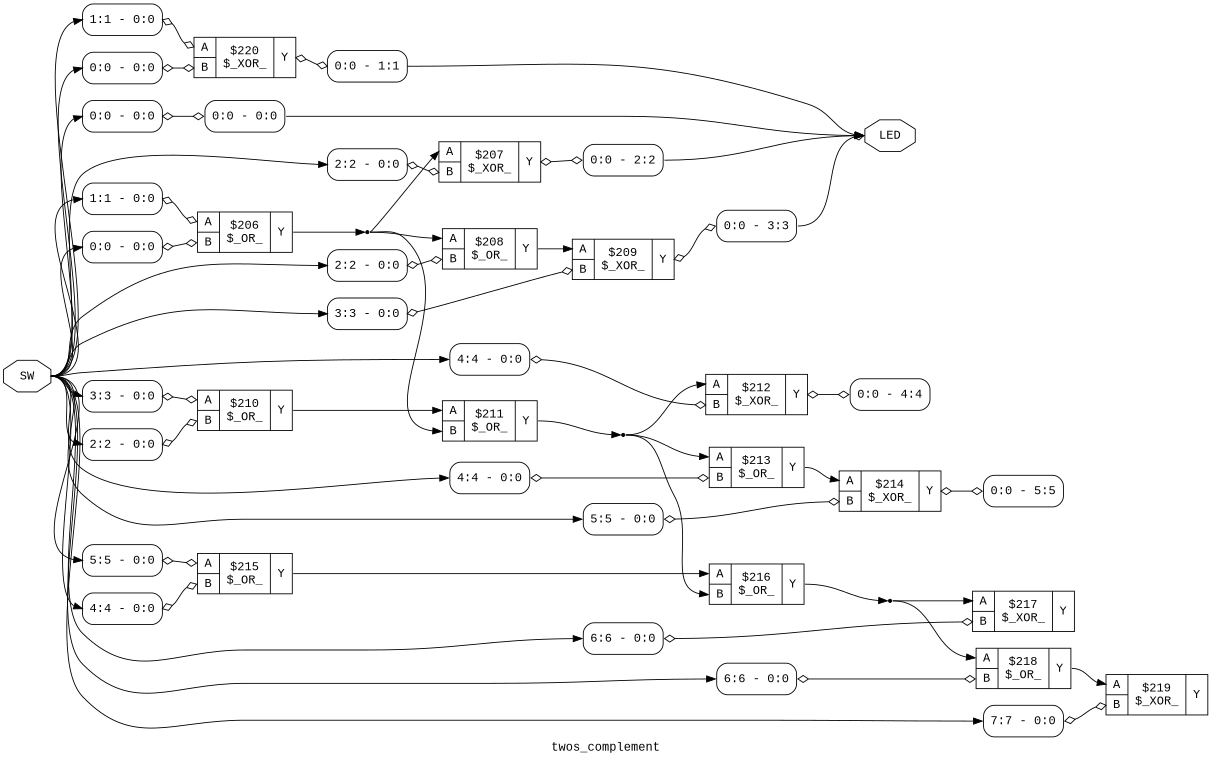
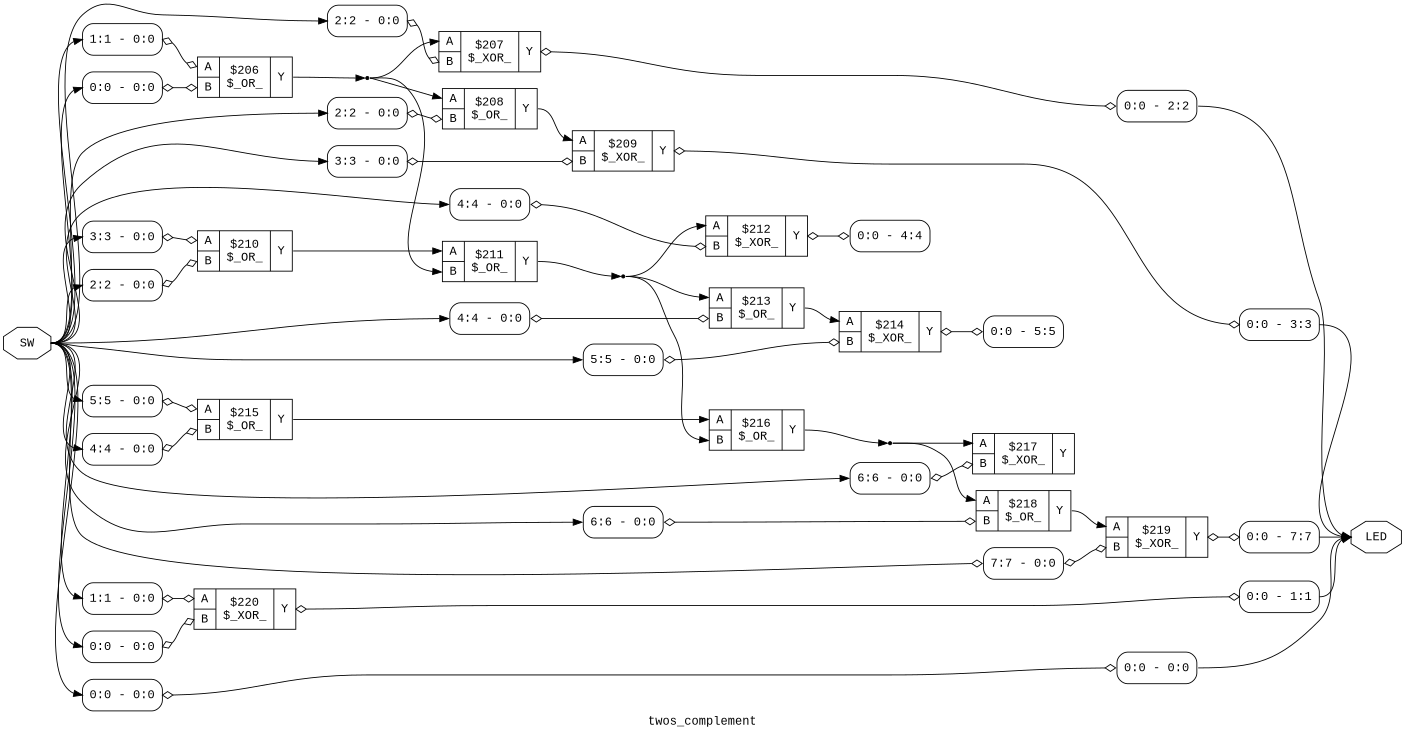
(830, 186) -> (1336, 427)
none -> (1279, 537)
(355, 720) -> (423, 574)
